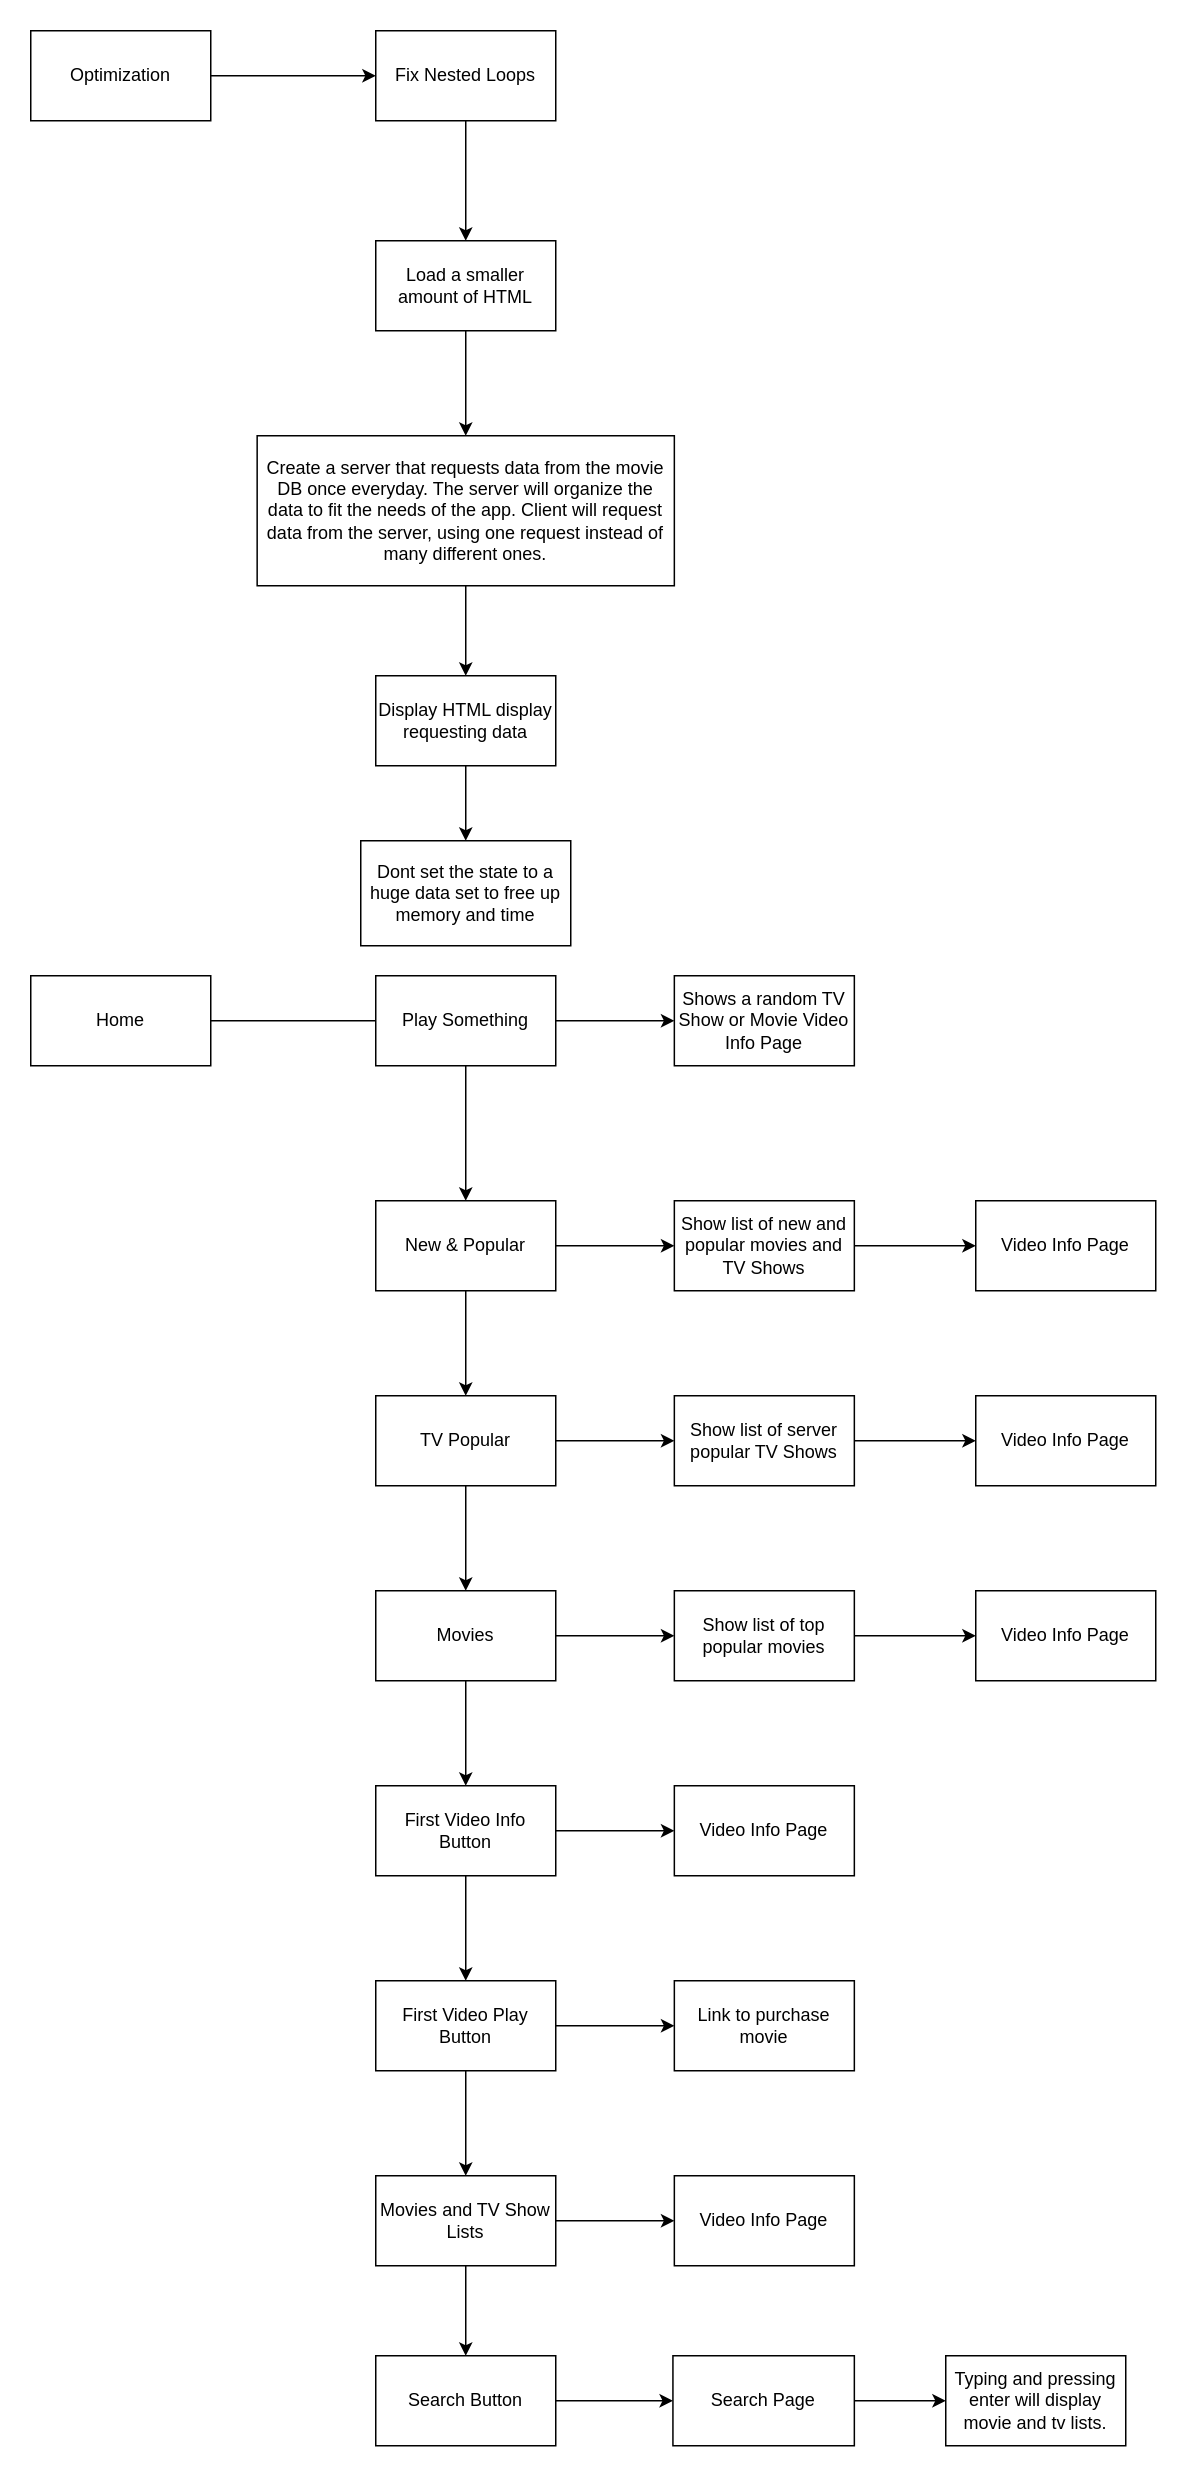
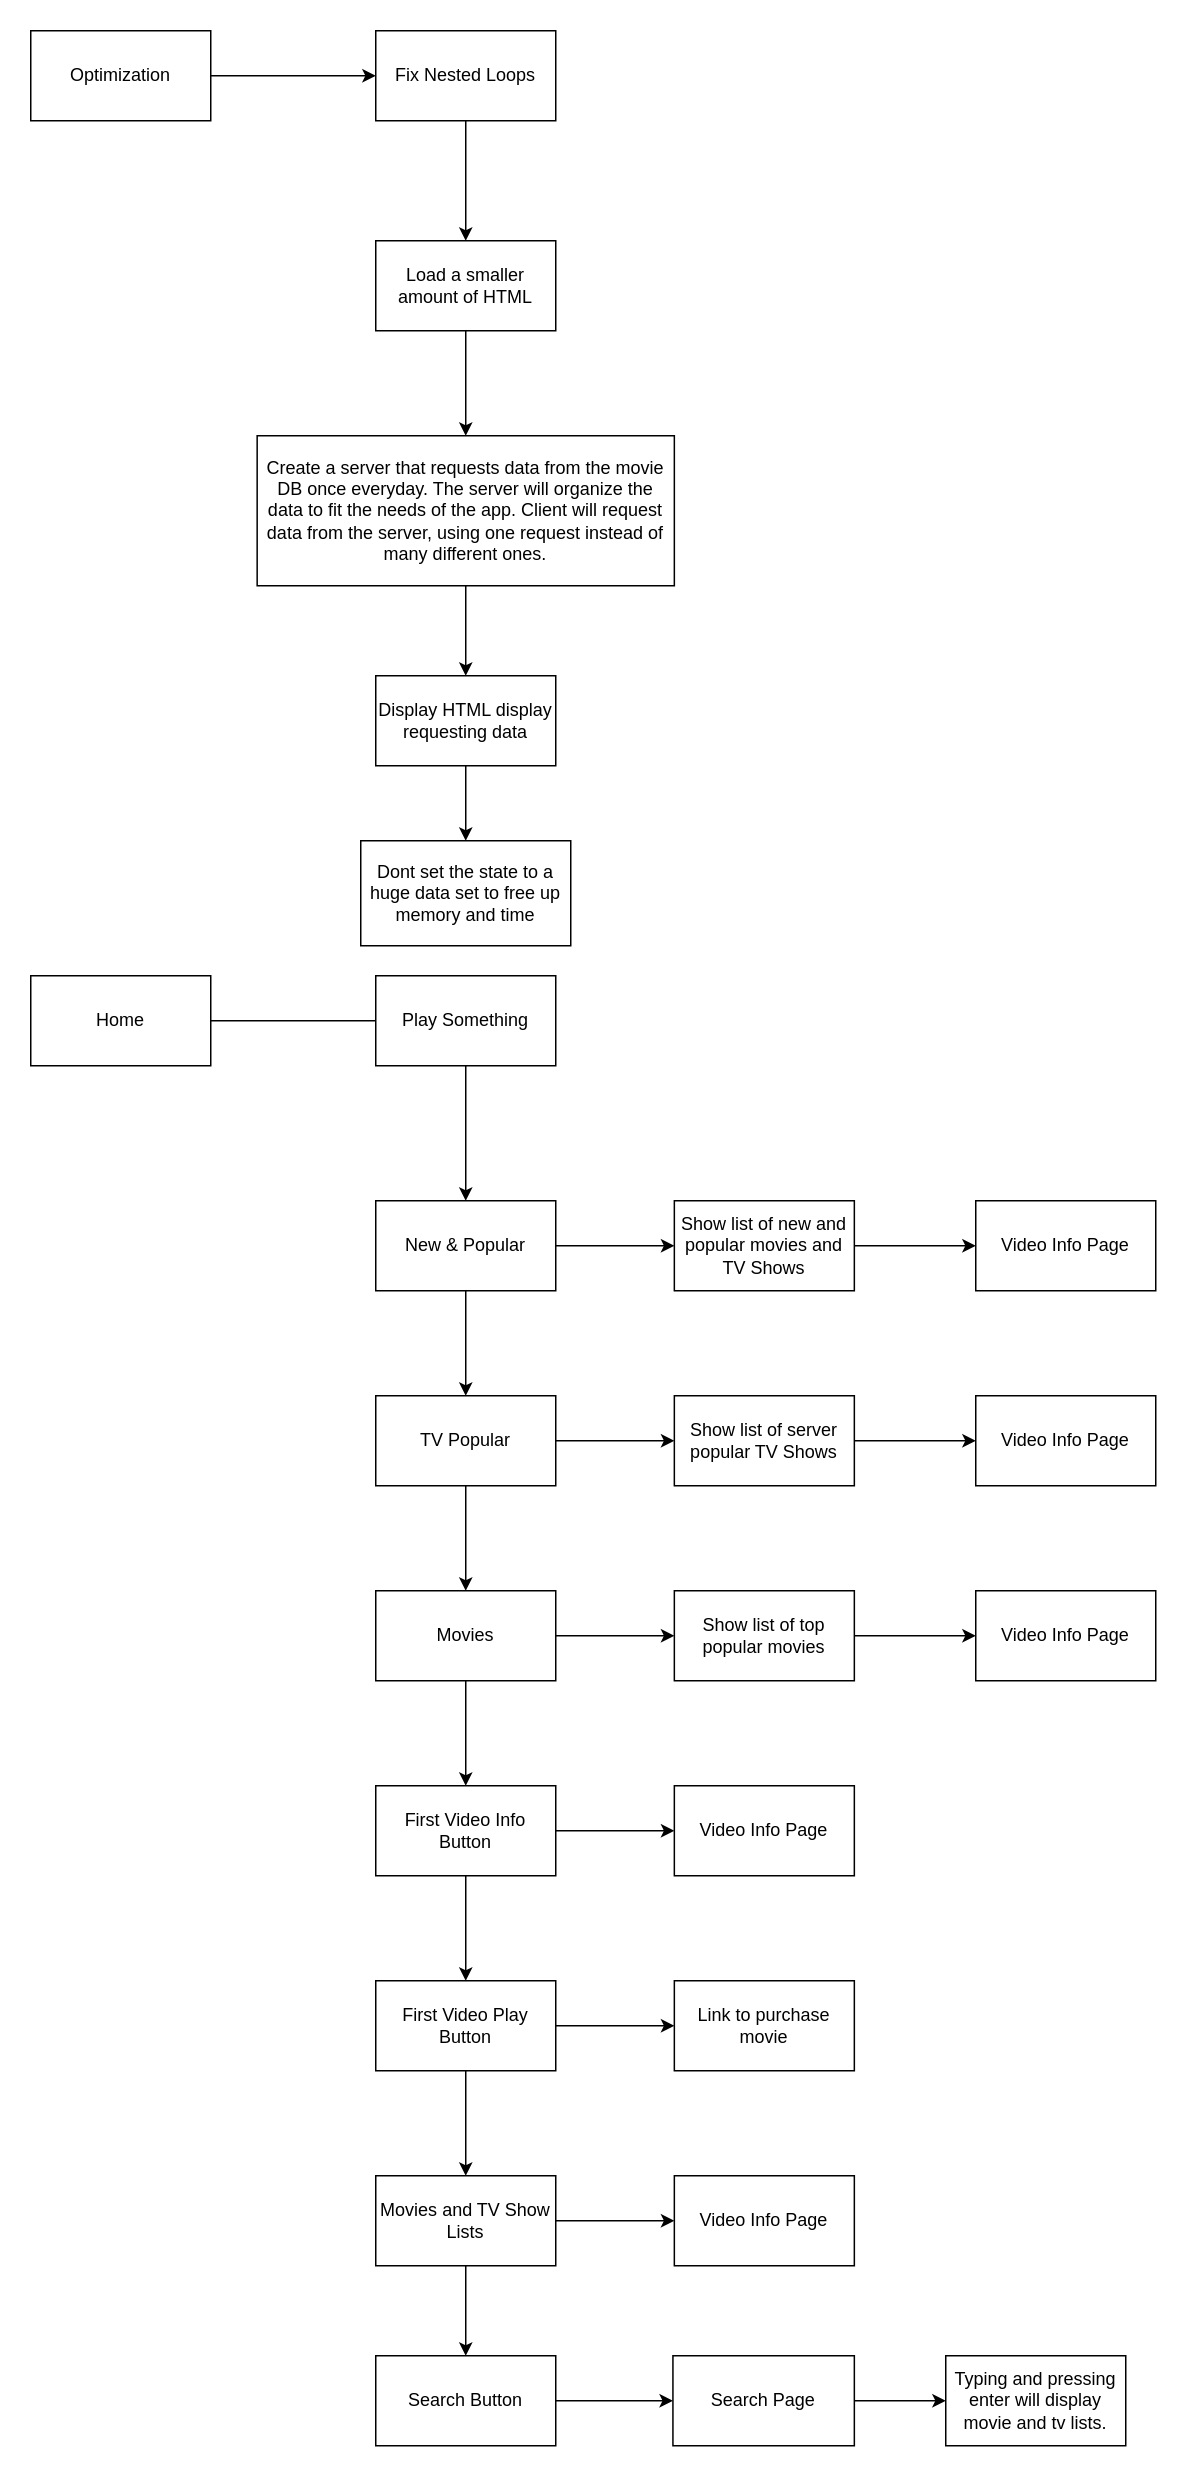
(610, 1021) -> none
(764, 1021) -> none
